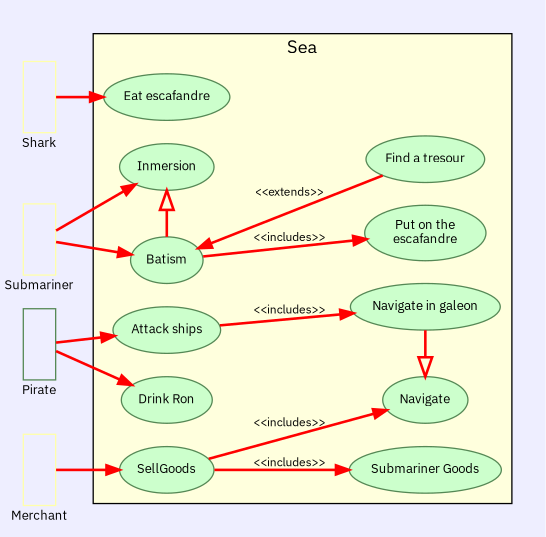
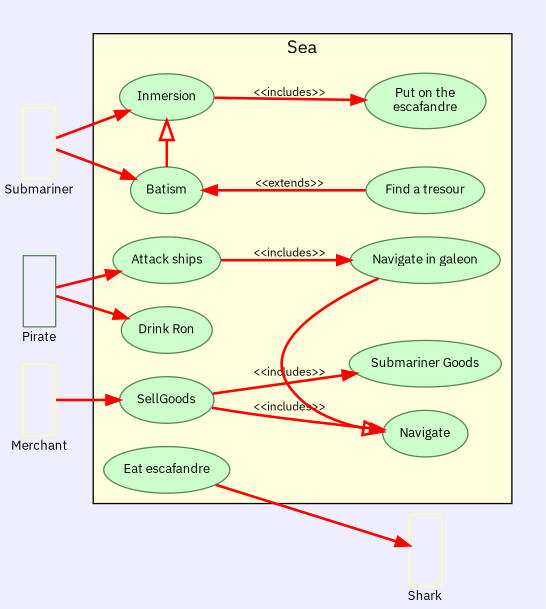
(73, 97) -> (306, 513)
(278, 249) -> (283, 99)
